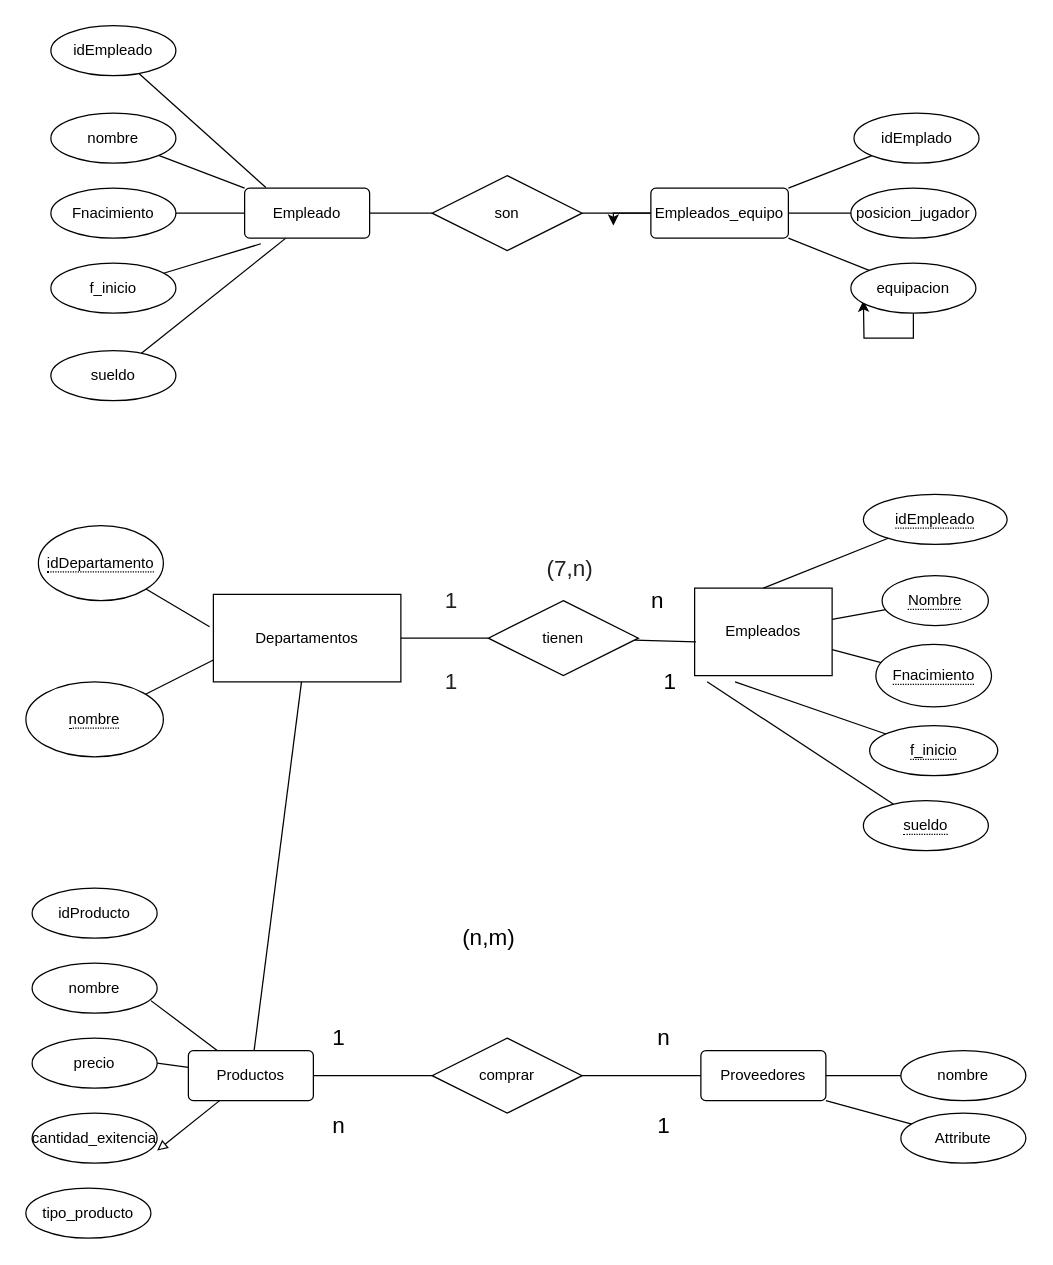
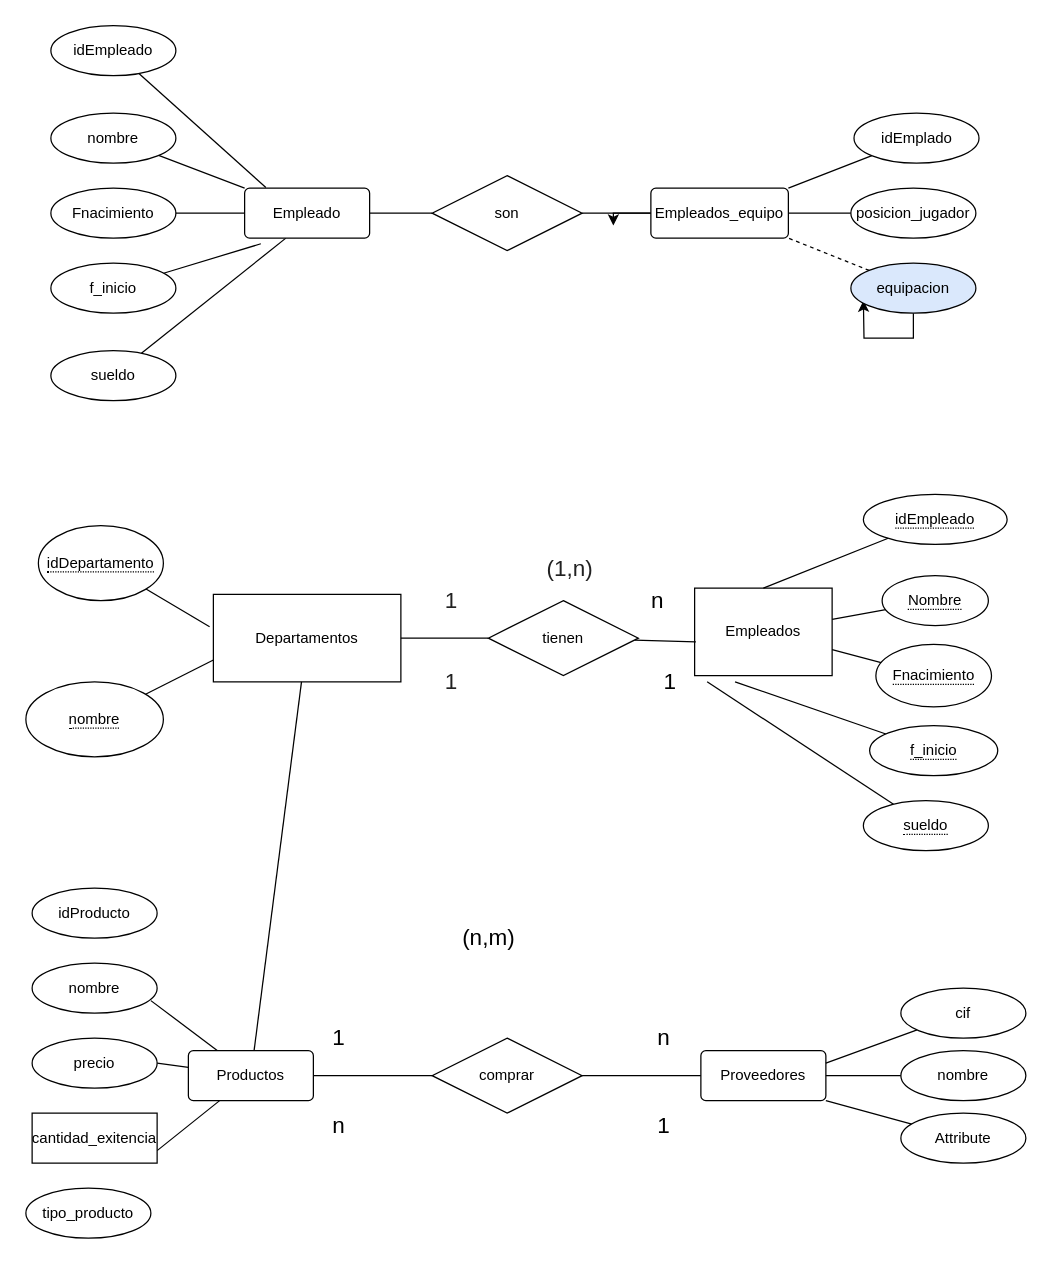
(828, 254) -> (828, 254)
(913, 288) -> (913, 288)
(570, 569) -> (570, 569)
none -> (963, 1013)
none -> (872, 1046)
(94, 1138) -> (94, 1138)
(166, 1144) -> (162, 1147)
